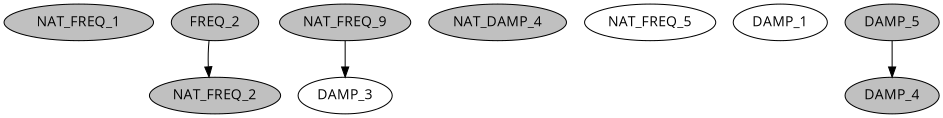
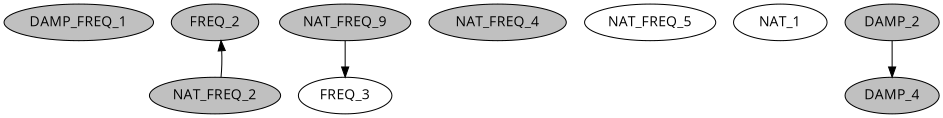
(79, 22) -> (79, 22)
(498, 22) -> (498, 22)
(780, 22) -> (780, 22)
(892, 22) -> (892, 22)
(208, 54) -> (222, 64)
(345, 96) -> (345, 96)
